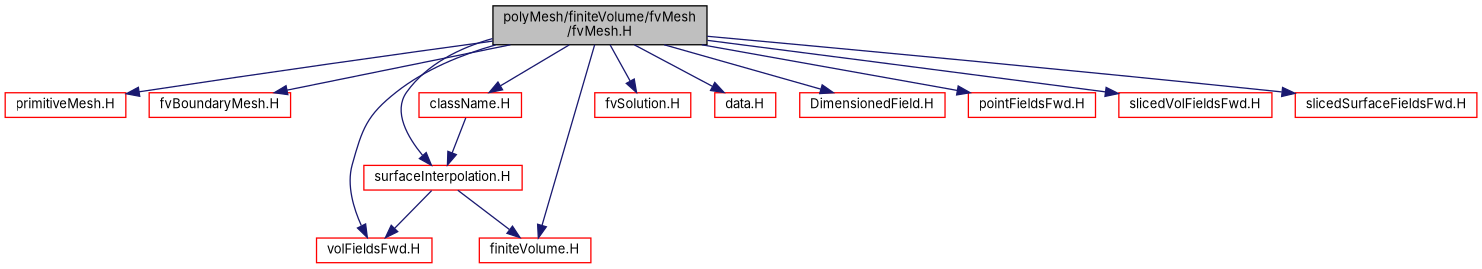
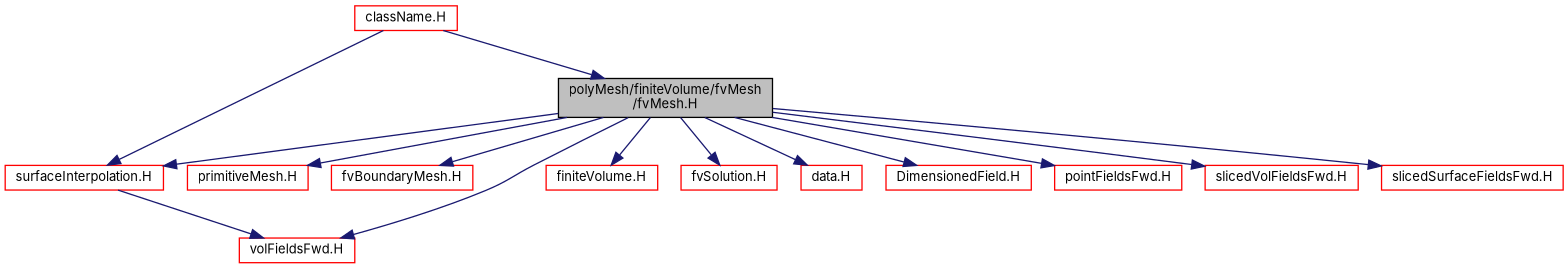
(535, 65) -> (517, 53)
(484, 210) -> none
